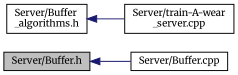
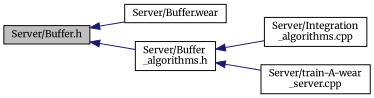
none -> (316, 32)
none -> (117, 46)
(179, 61) -> (175, 14)
